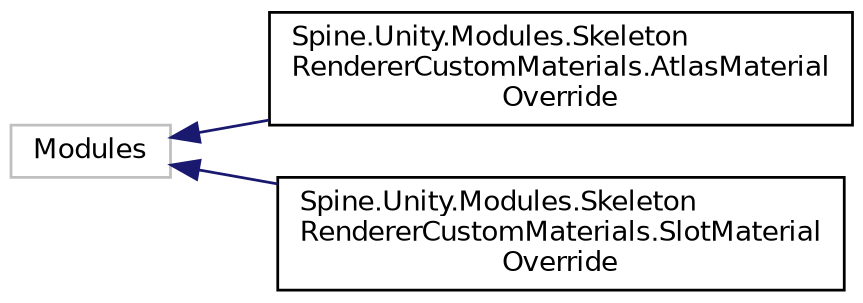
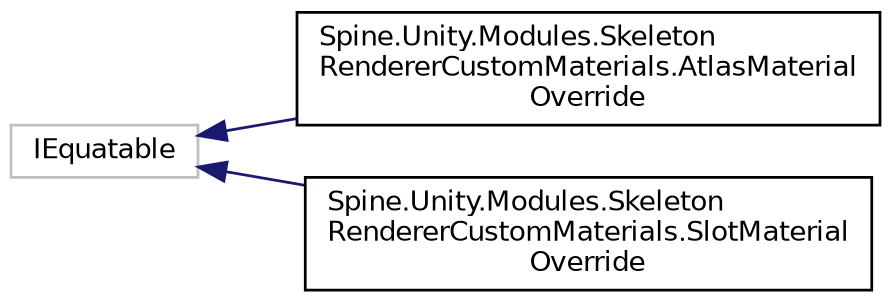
(91, 151) -> (104, 151)
